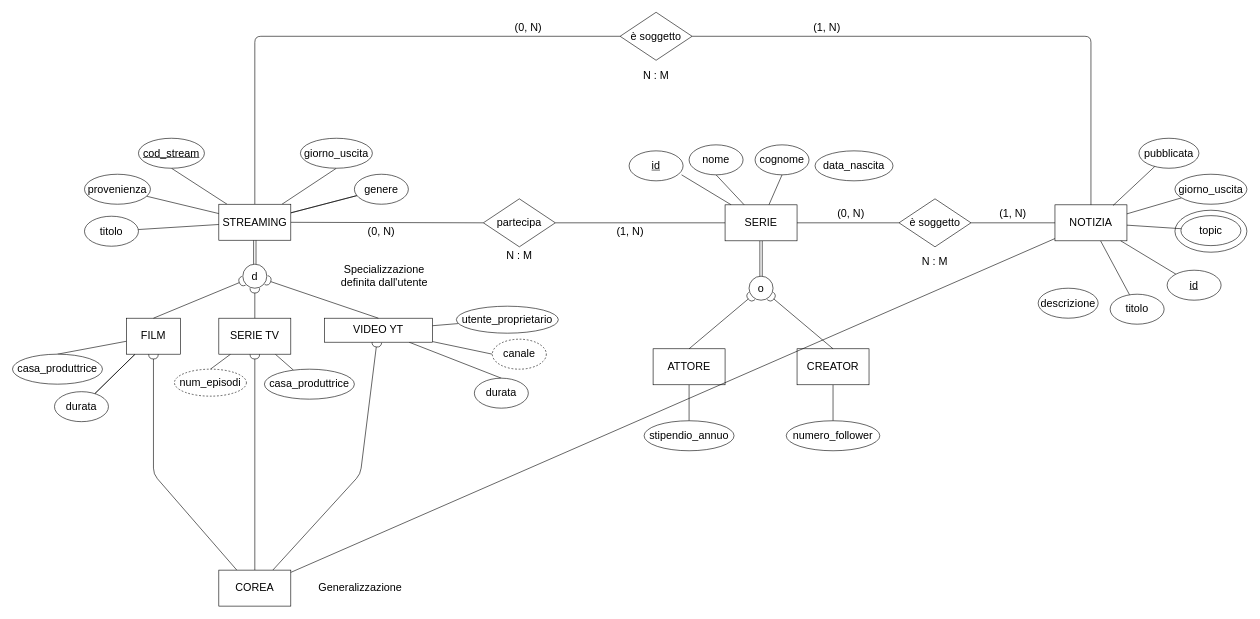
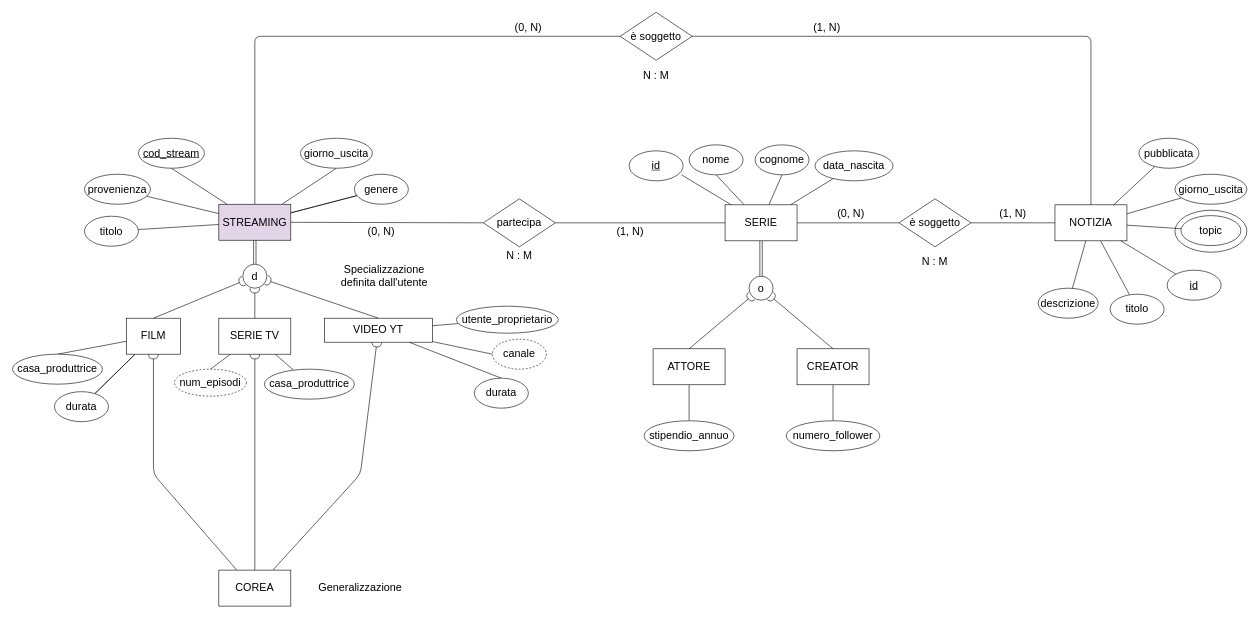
none -> (812, 192)
(255, 222) -> (255, 222)
(673, 406) -> (1079, 264)
